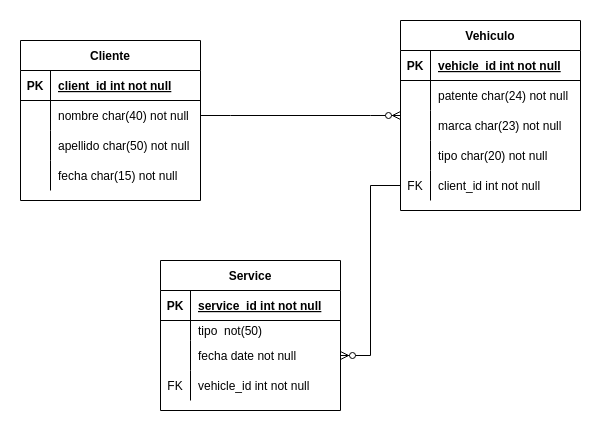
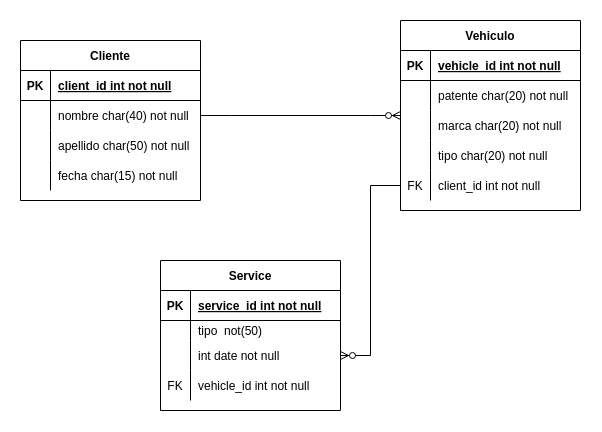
(514, 96) -> (514, 96)
(507, 126) -> (507, 126)
(254, 356) -> (246, 356)
